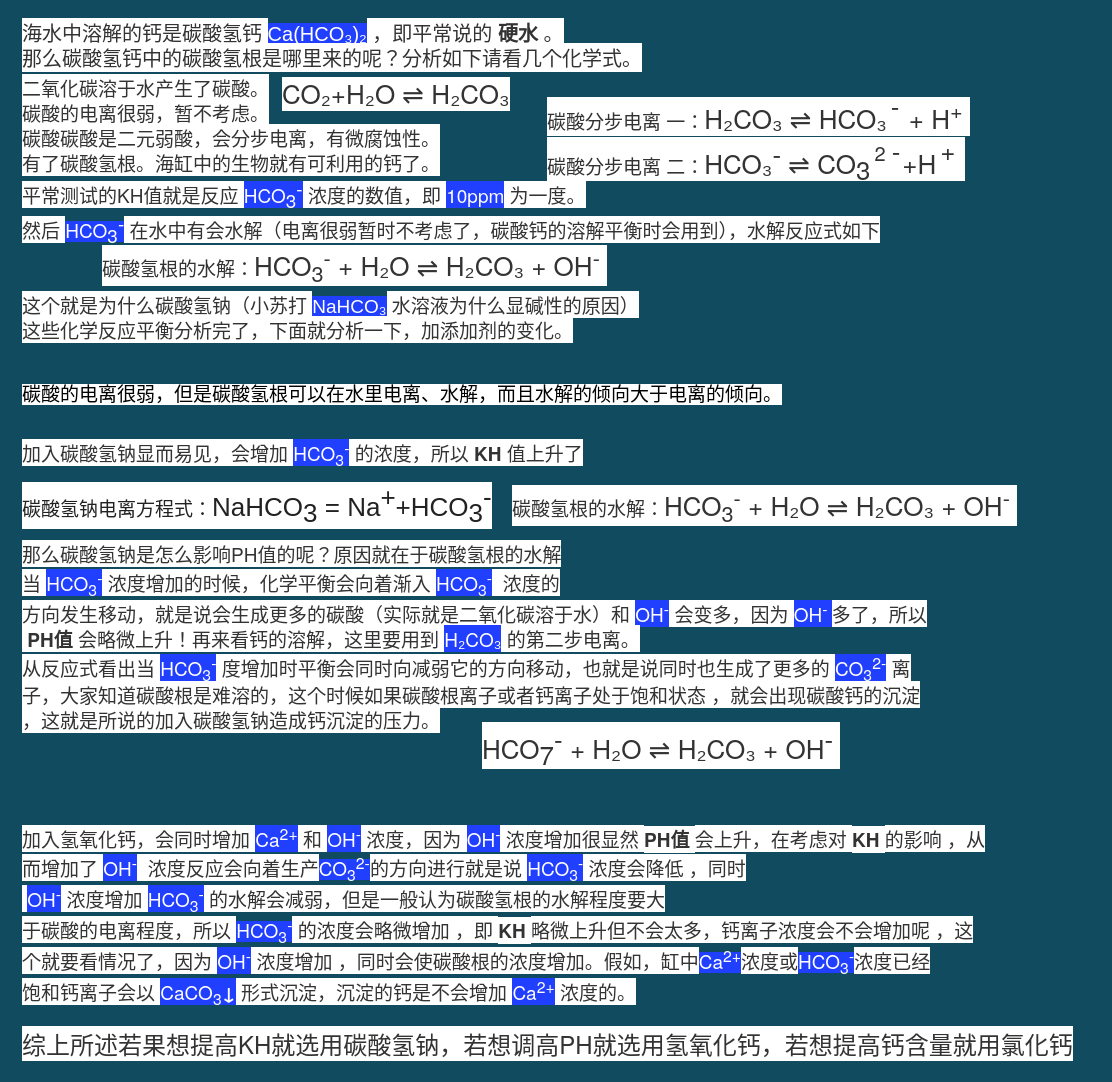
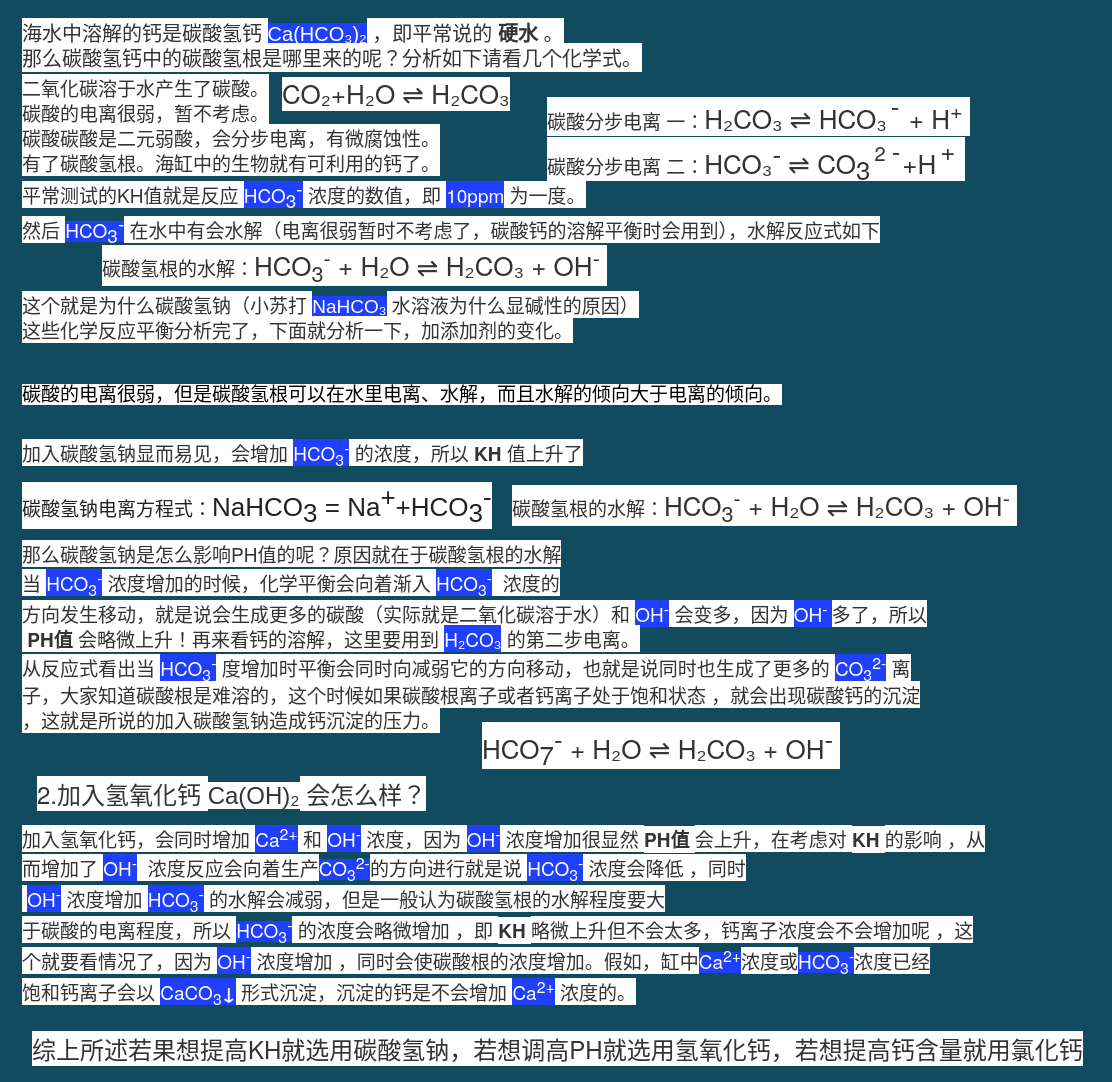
none -> (241, 796)
(556, 1046) -> (566, 1051)
